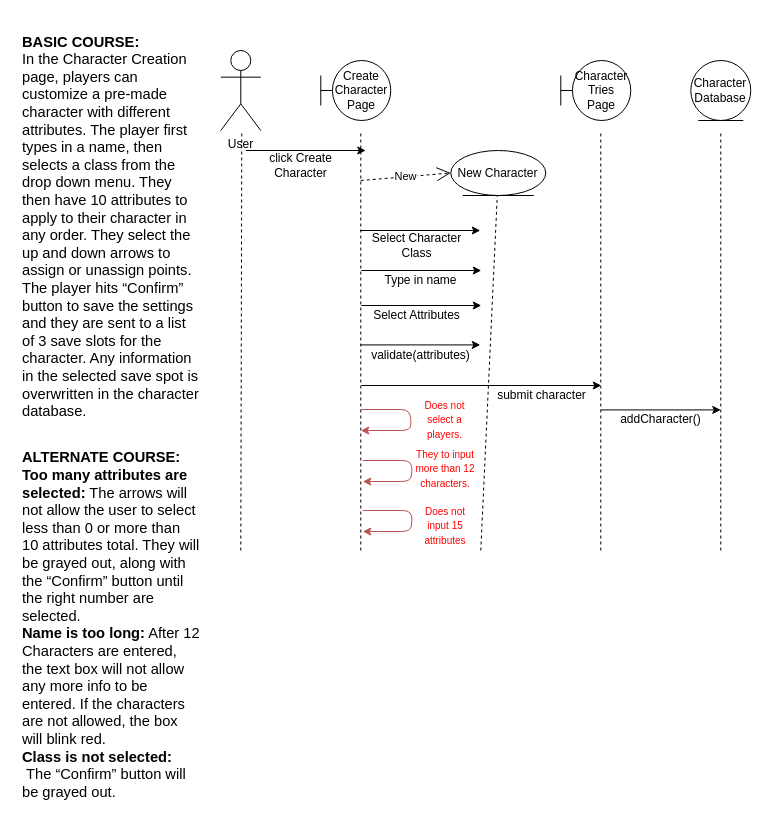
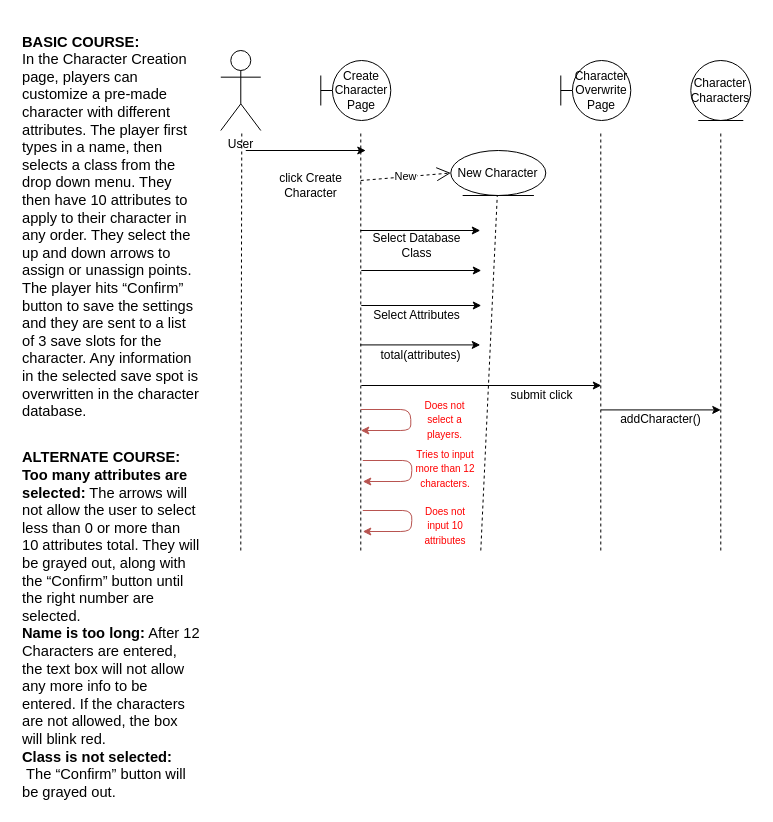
(602, 91) -> (602, 91)
(721, 91) -> (721, 91)
(301, 166) -> (311, 186)
(417, 246) -> (417, 246)
(420, 281) -> none
(421, 356) -> (421, 356)
(542, 396) -> (542, 396)
(446, 469) -> (446, 469)
(446, 526) -> (446, 526)
